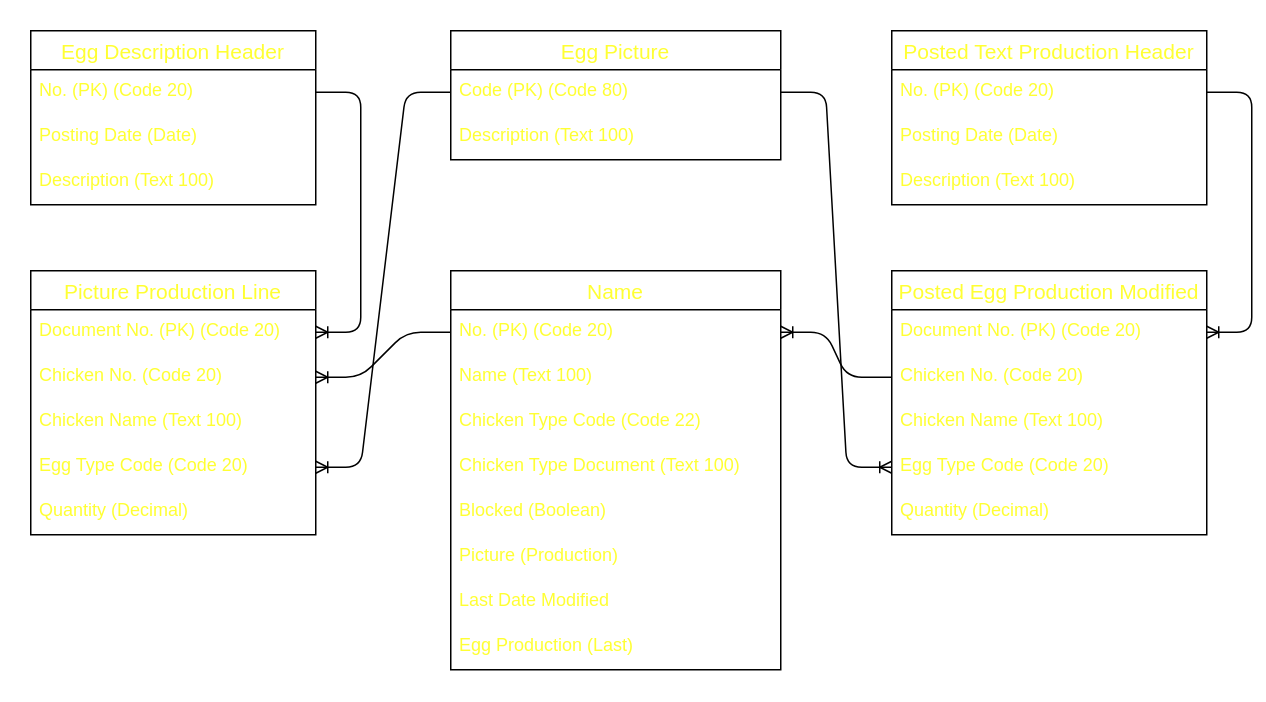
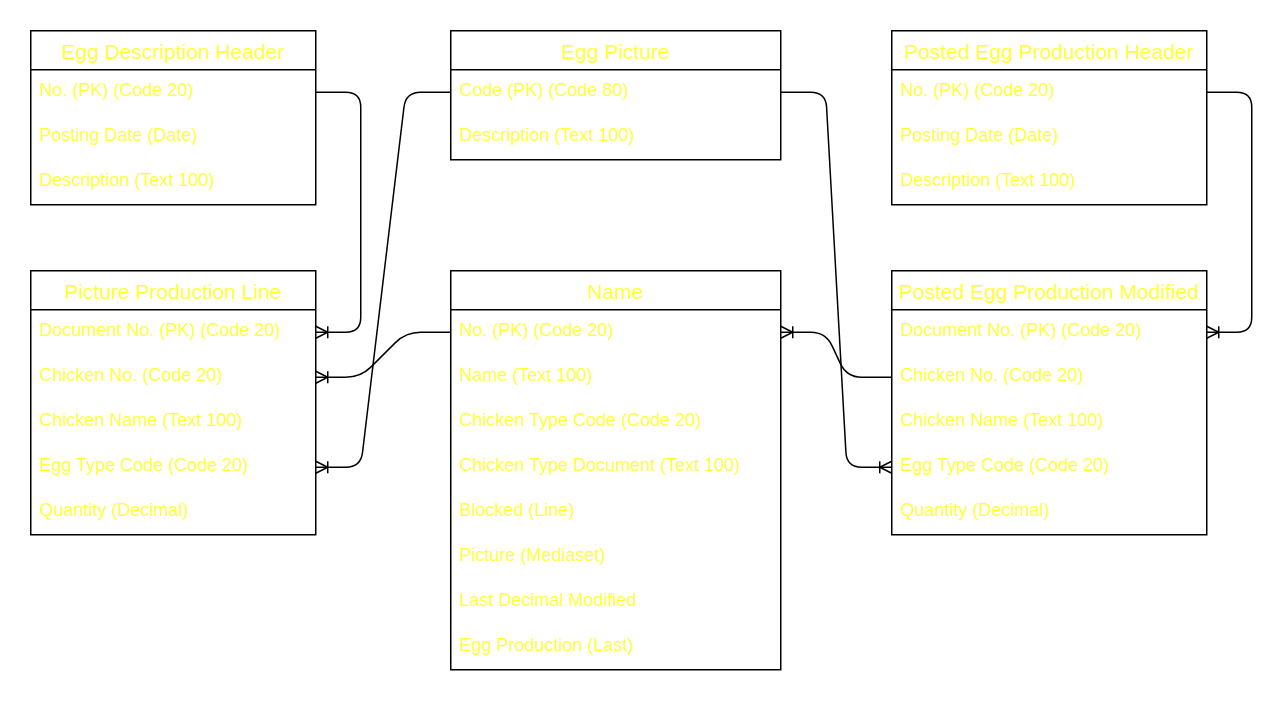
(1049, 52) -> (1049, 52)
(583, 420) -> (583, 420)
(538, 510) -> (523, 510)
(553, 555) -> (543, 555)
(540, 600) -> (551, 600)
